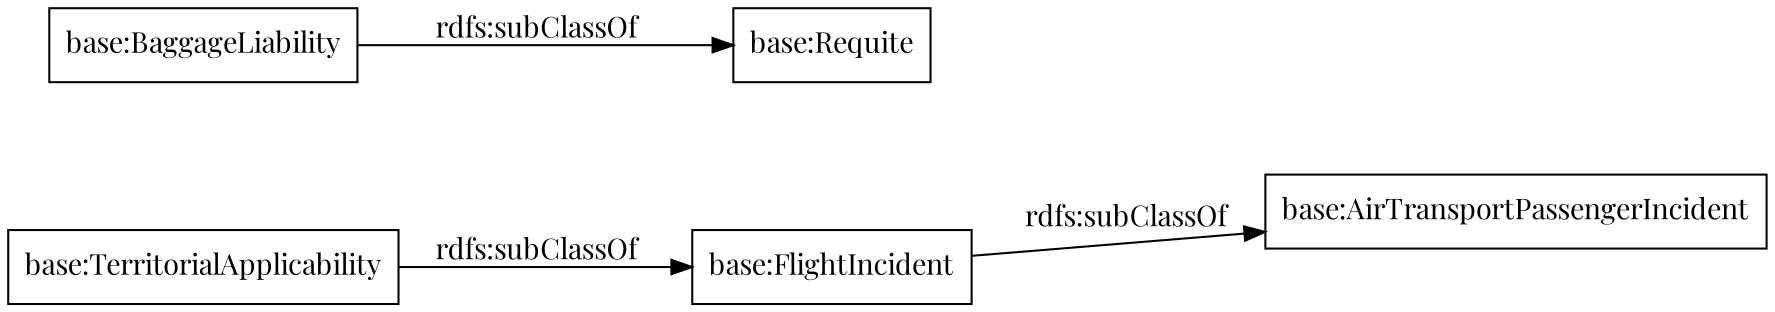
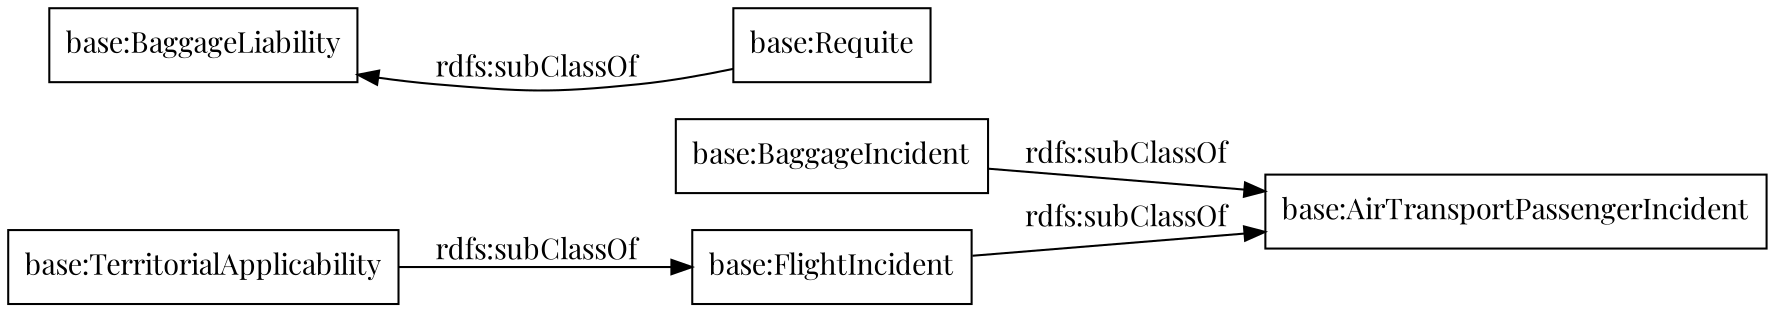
(535, 45) -> (556, 90)
none -> (832, 156)
